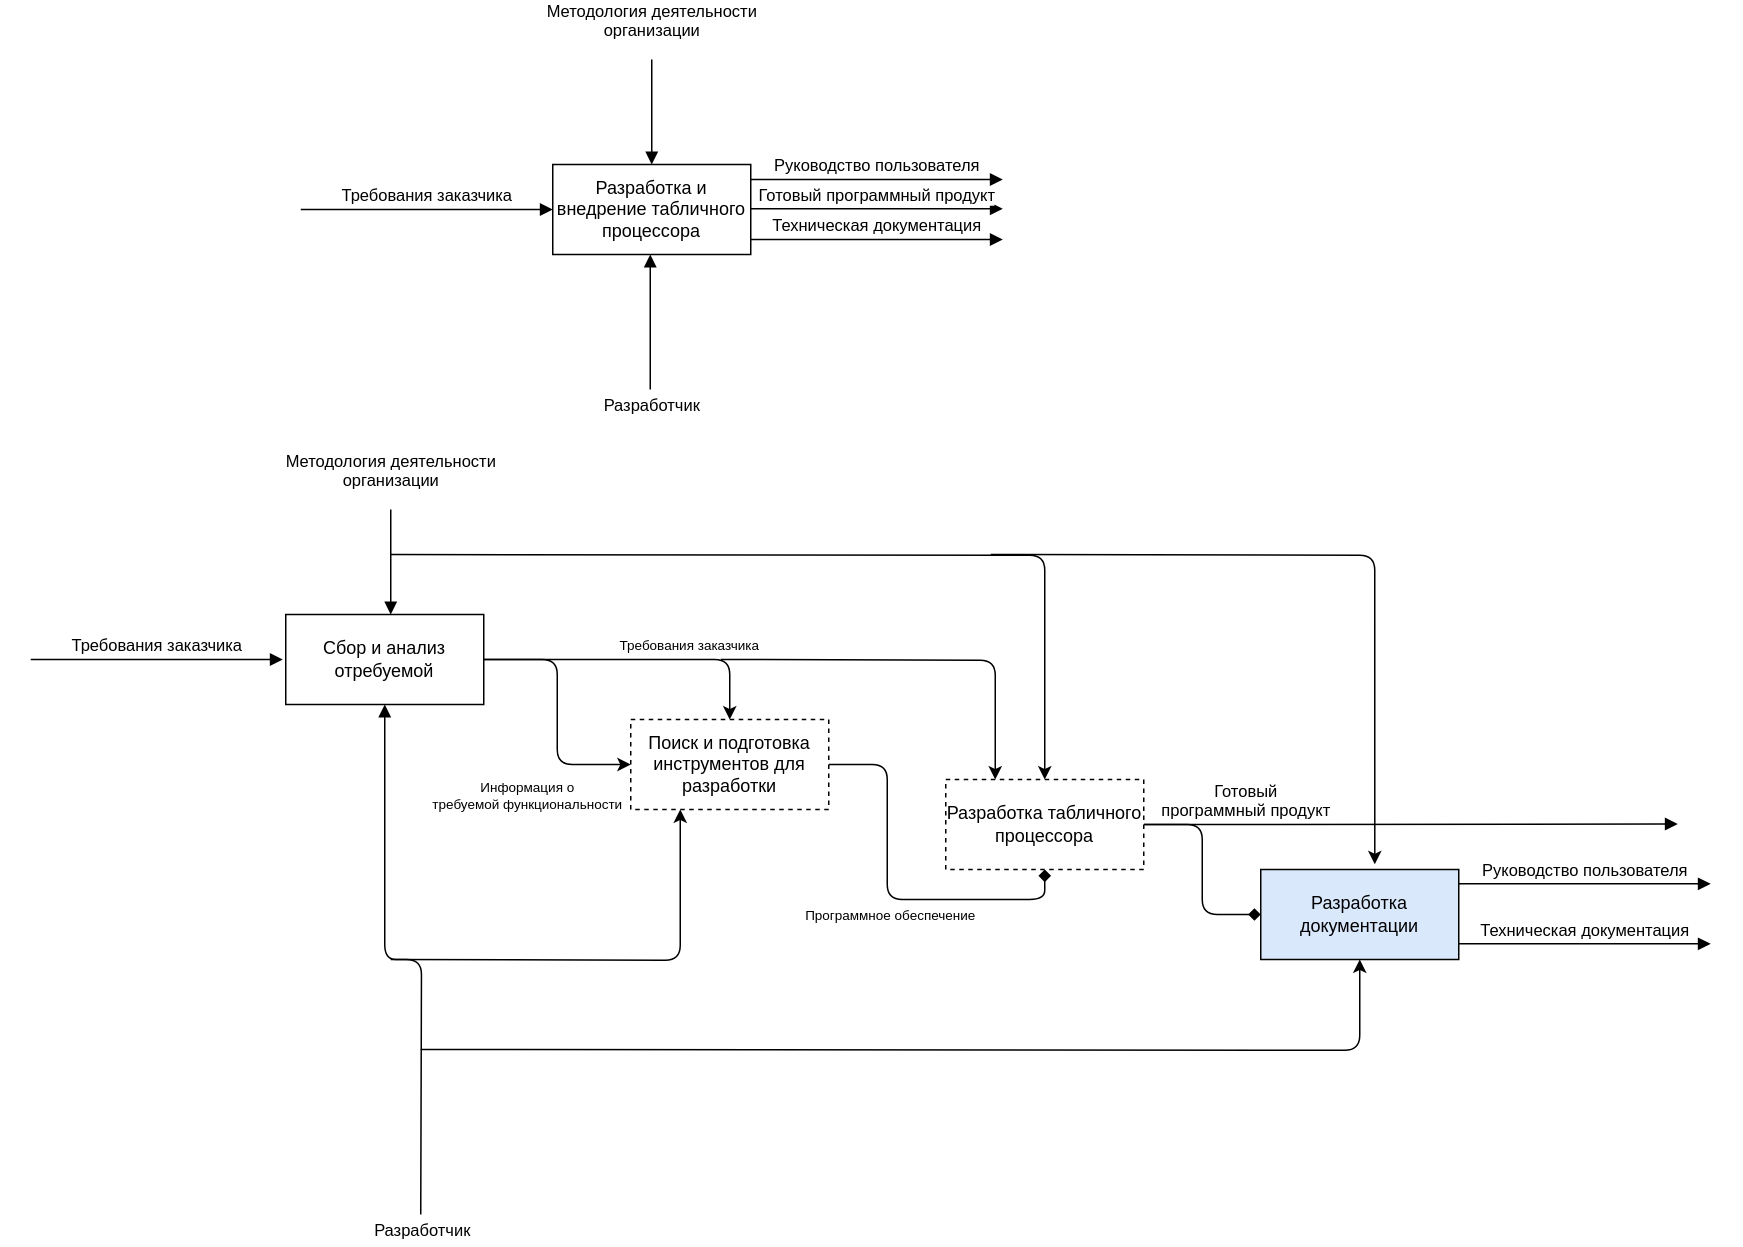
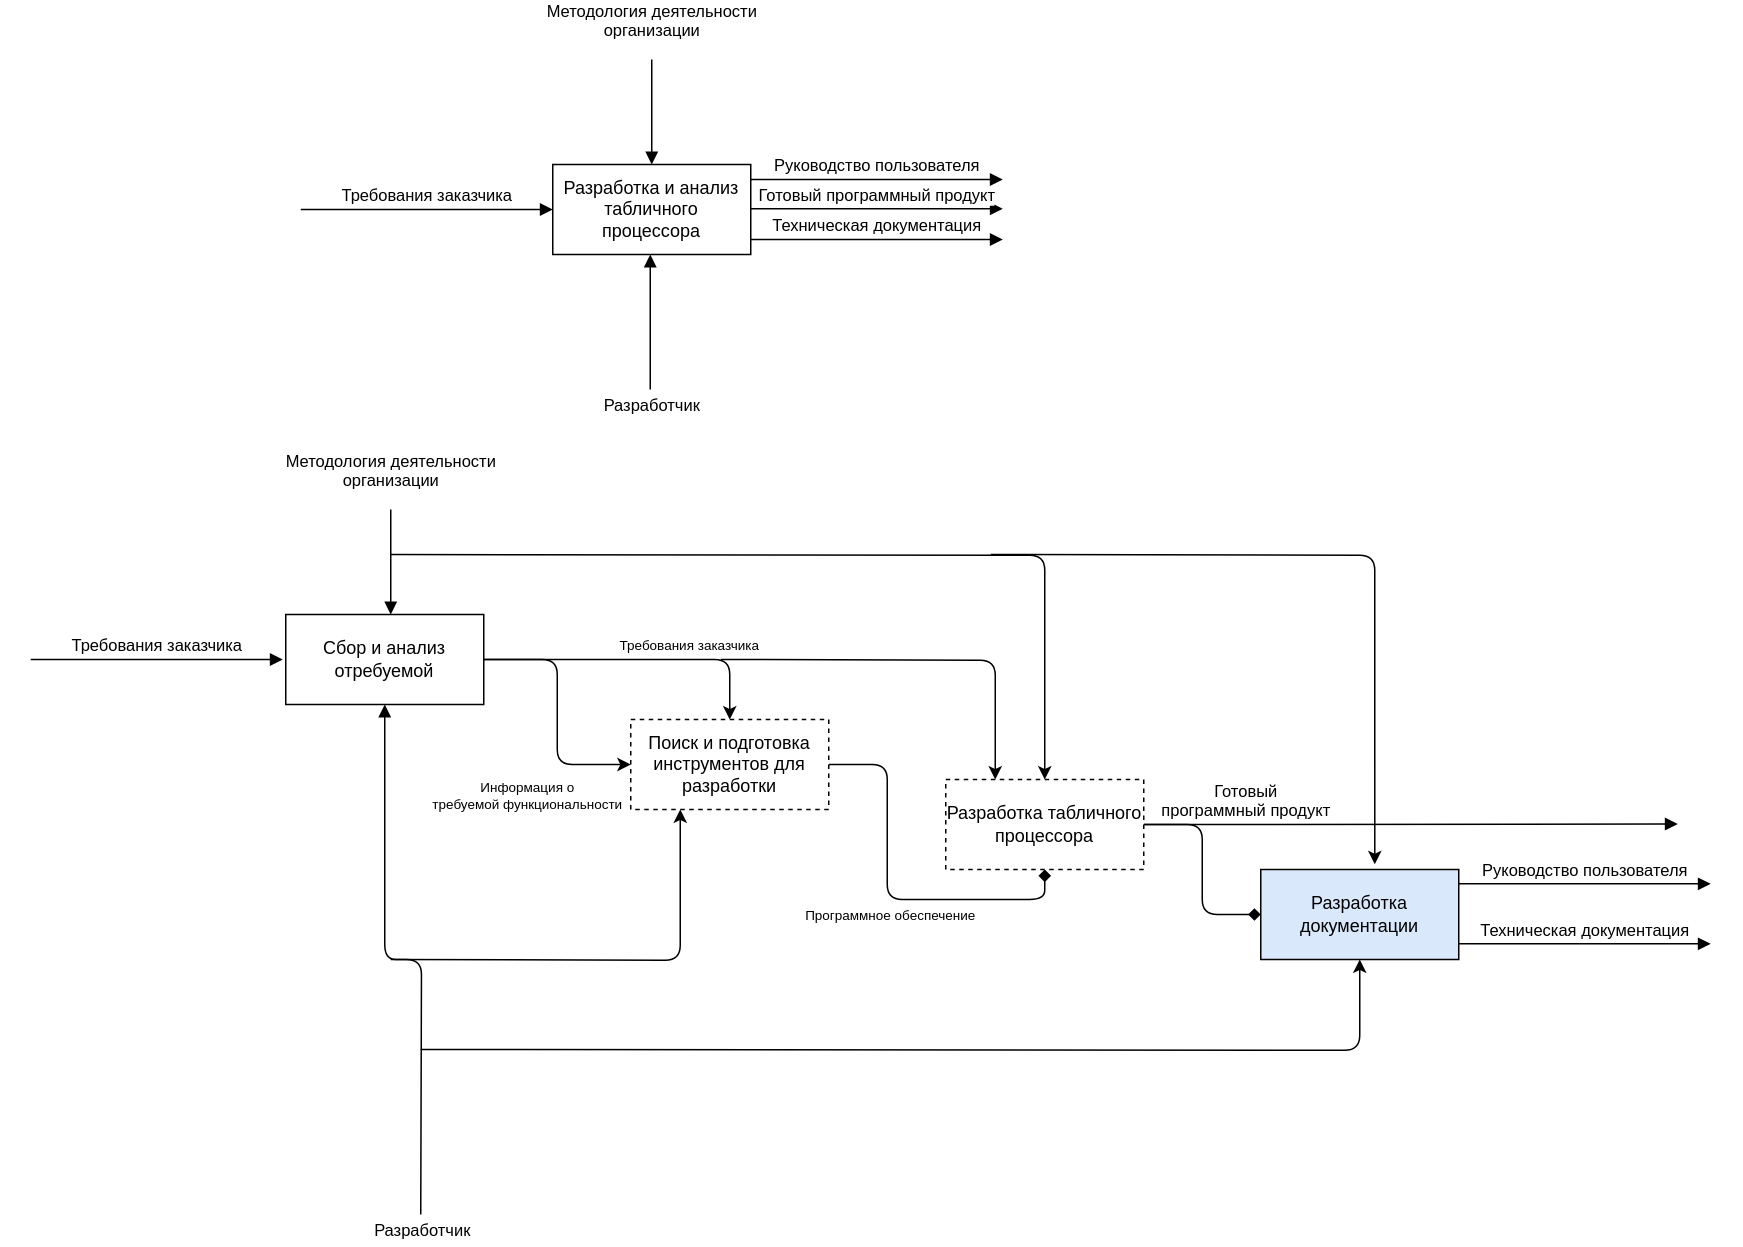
(652, 209) -> (652, 209)
